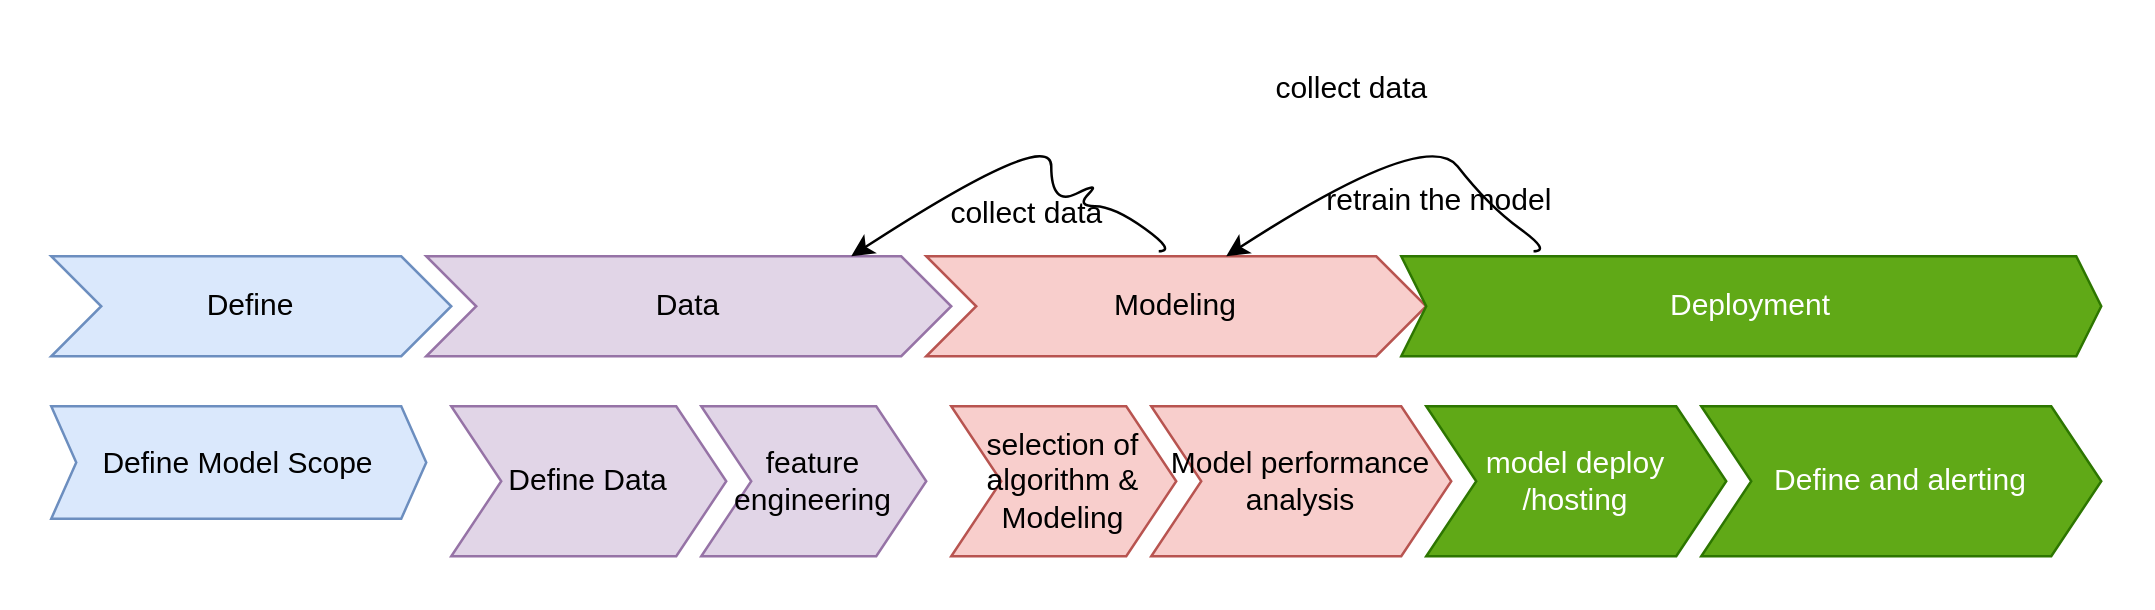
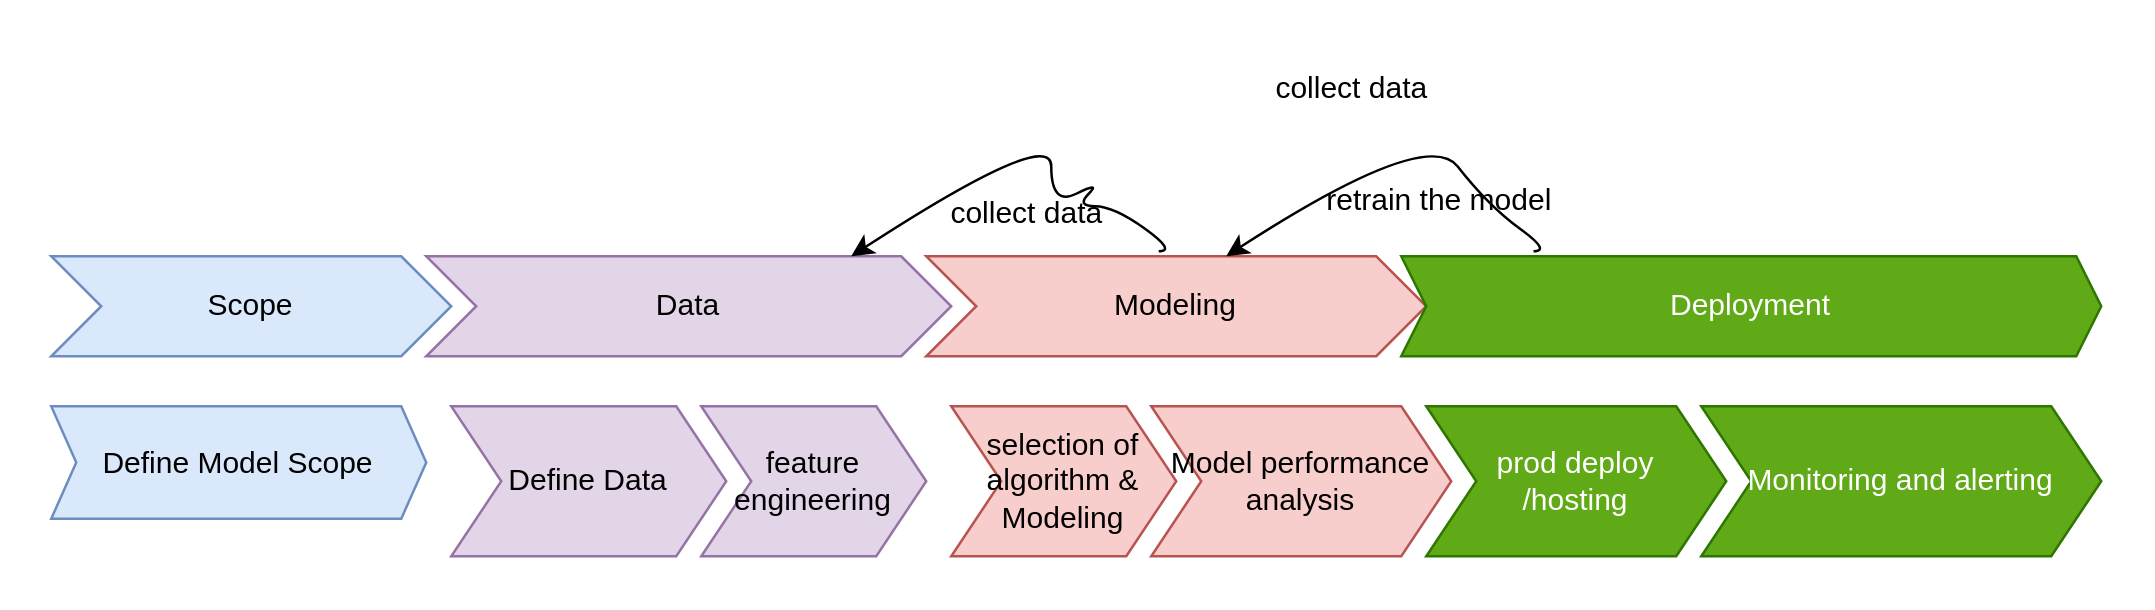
(251, 306) -> (251, 306)
(1576, 481) -> (1576, 481)
(1901, 481) -> (1901, 481)
